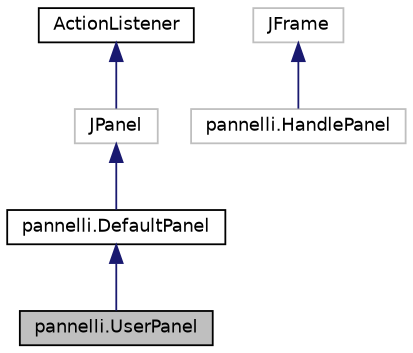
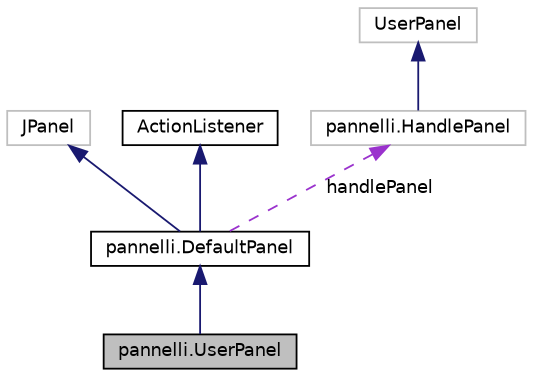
(298, 25) -> (418, 25)
(116, 85) -> (200, 198)
none -> (301, 193)
